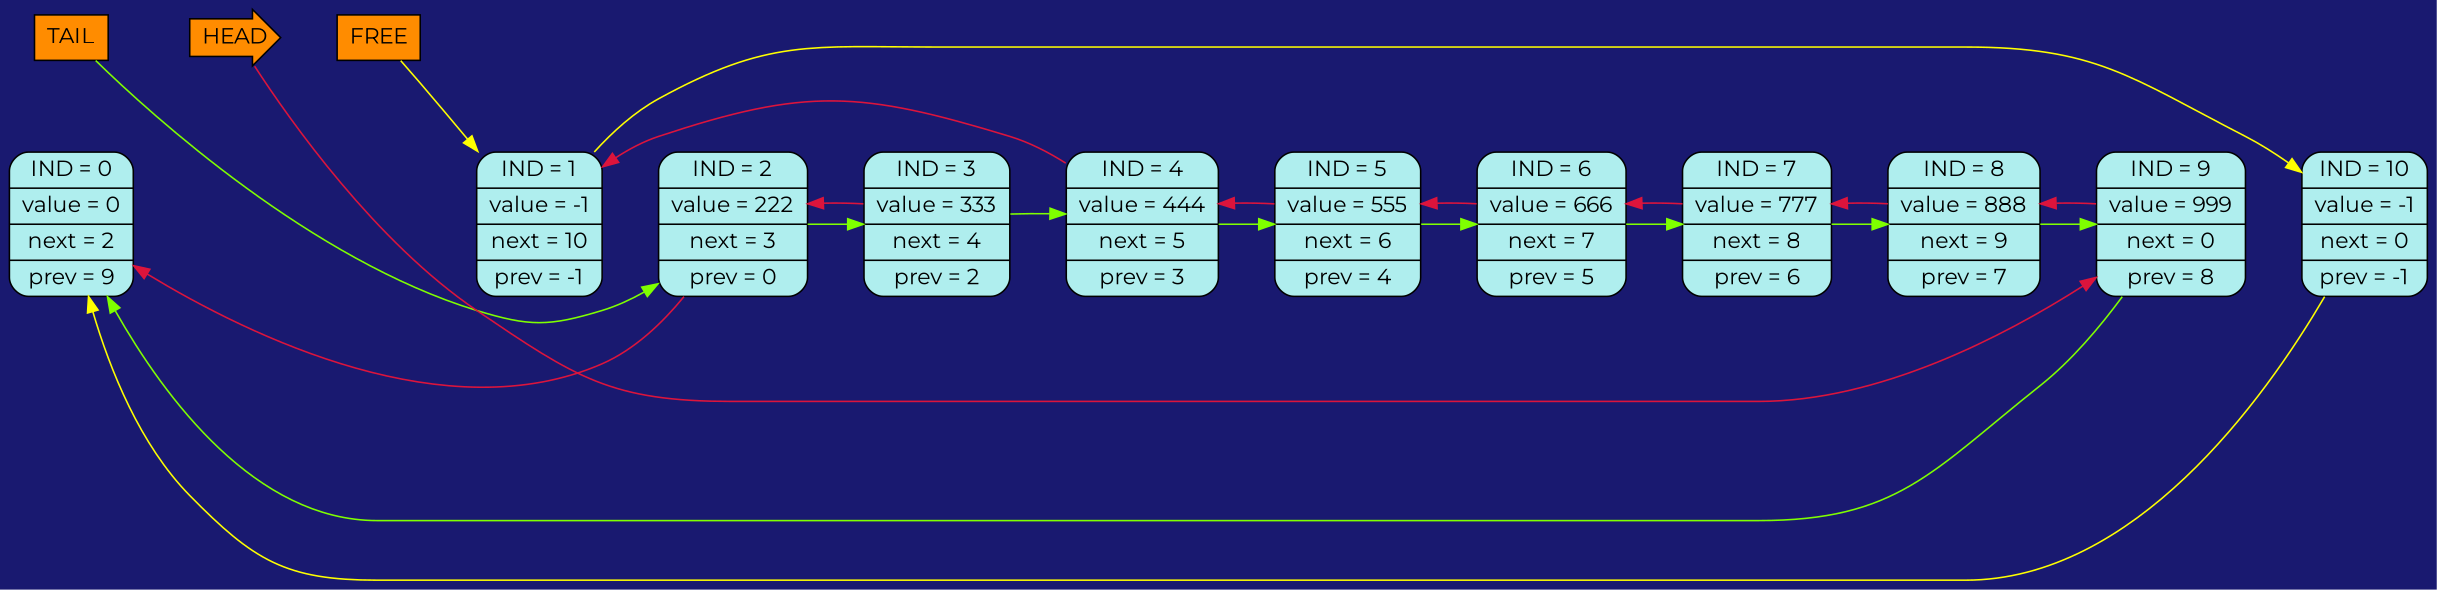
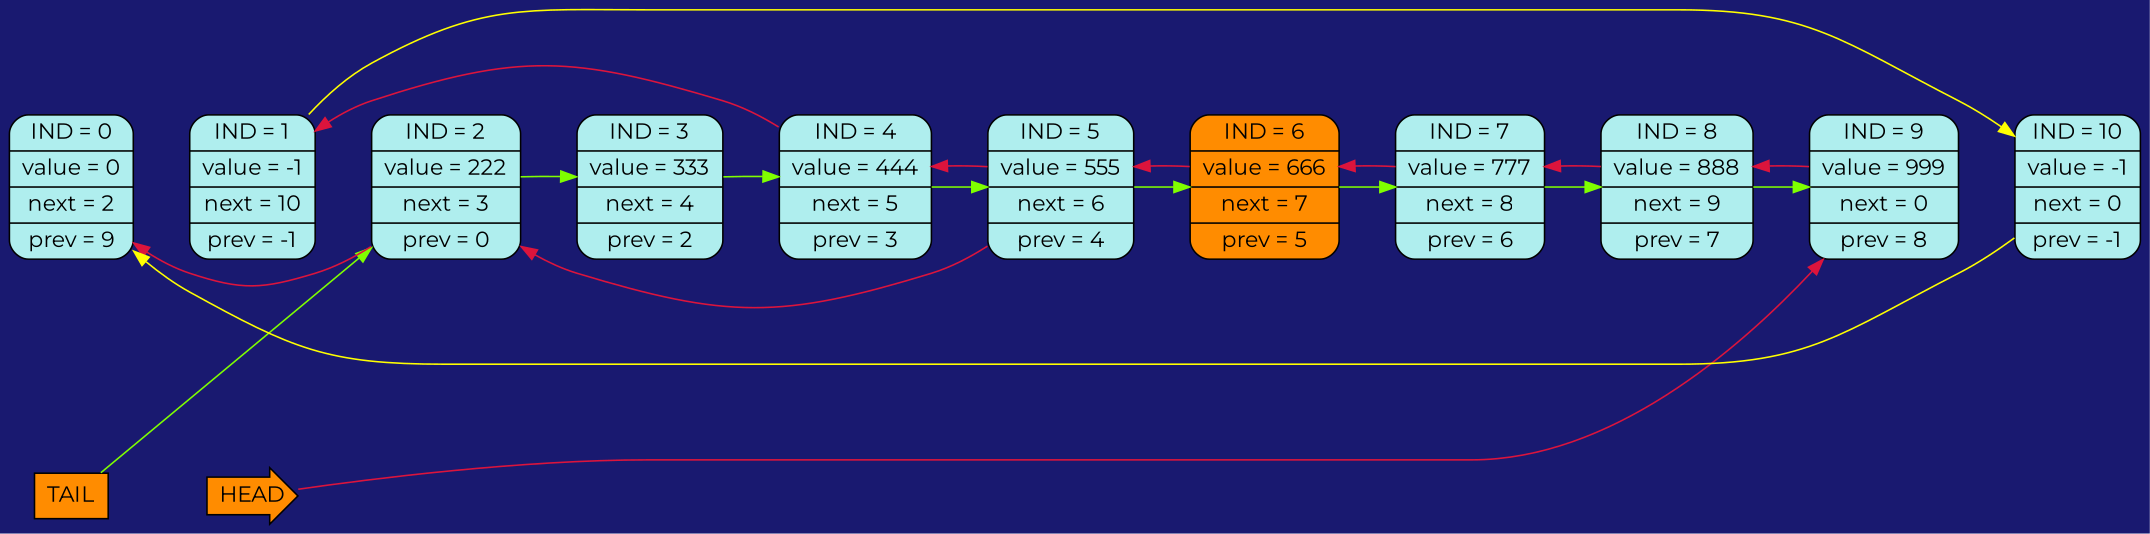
(379, 38) -> none
(844, 203) -> (762, 307)
(1552, 224) -> (1265, 187)
(1114, 521) -> none
